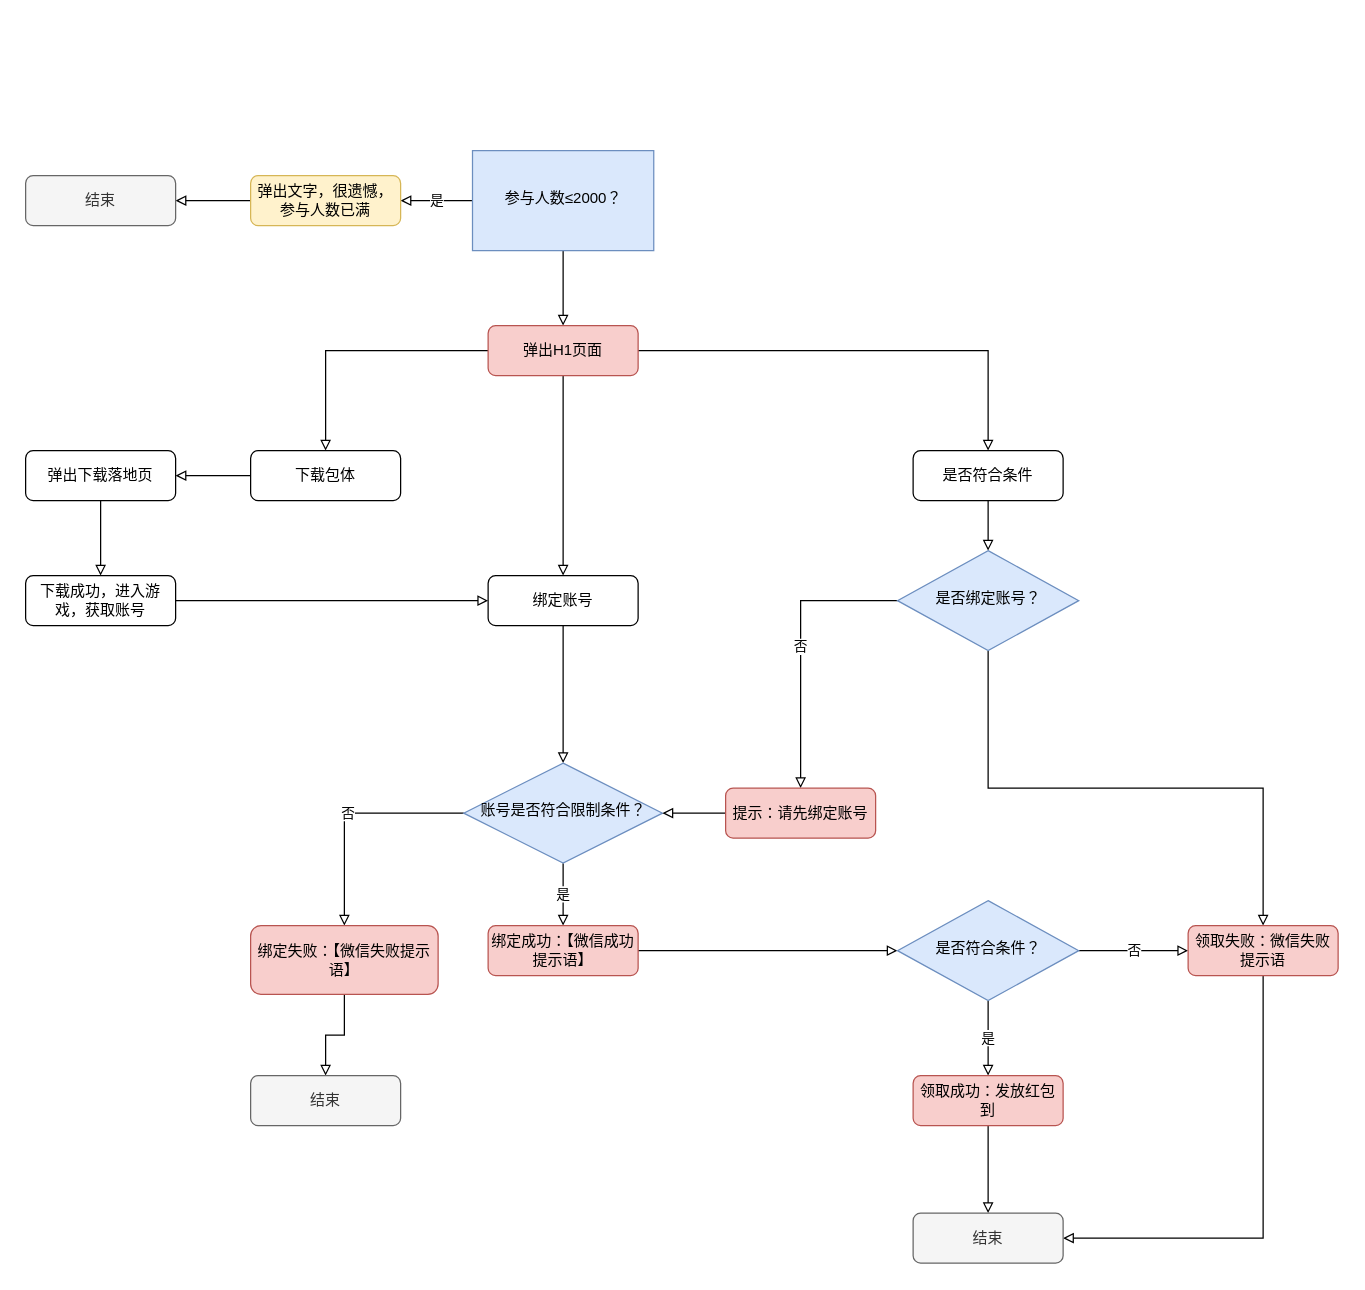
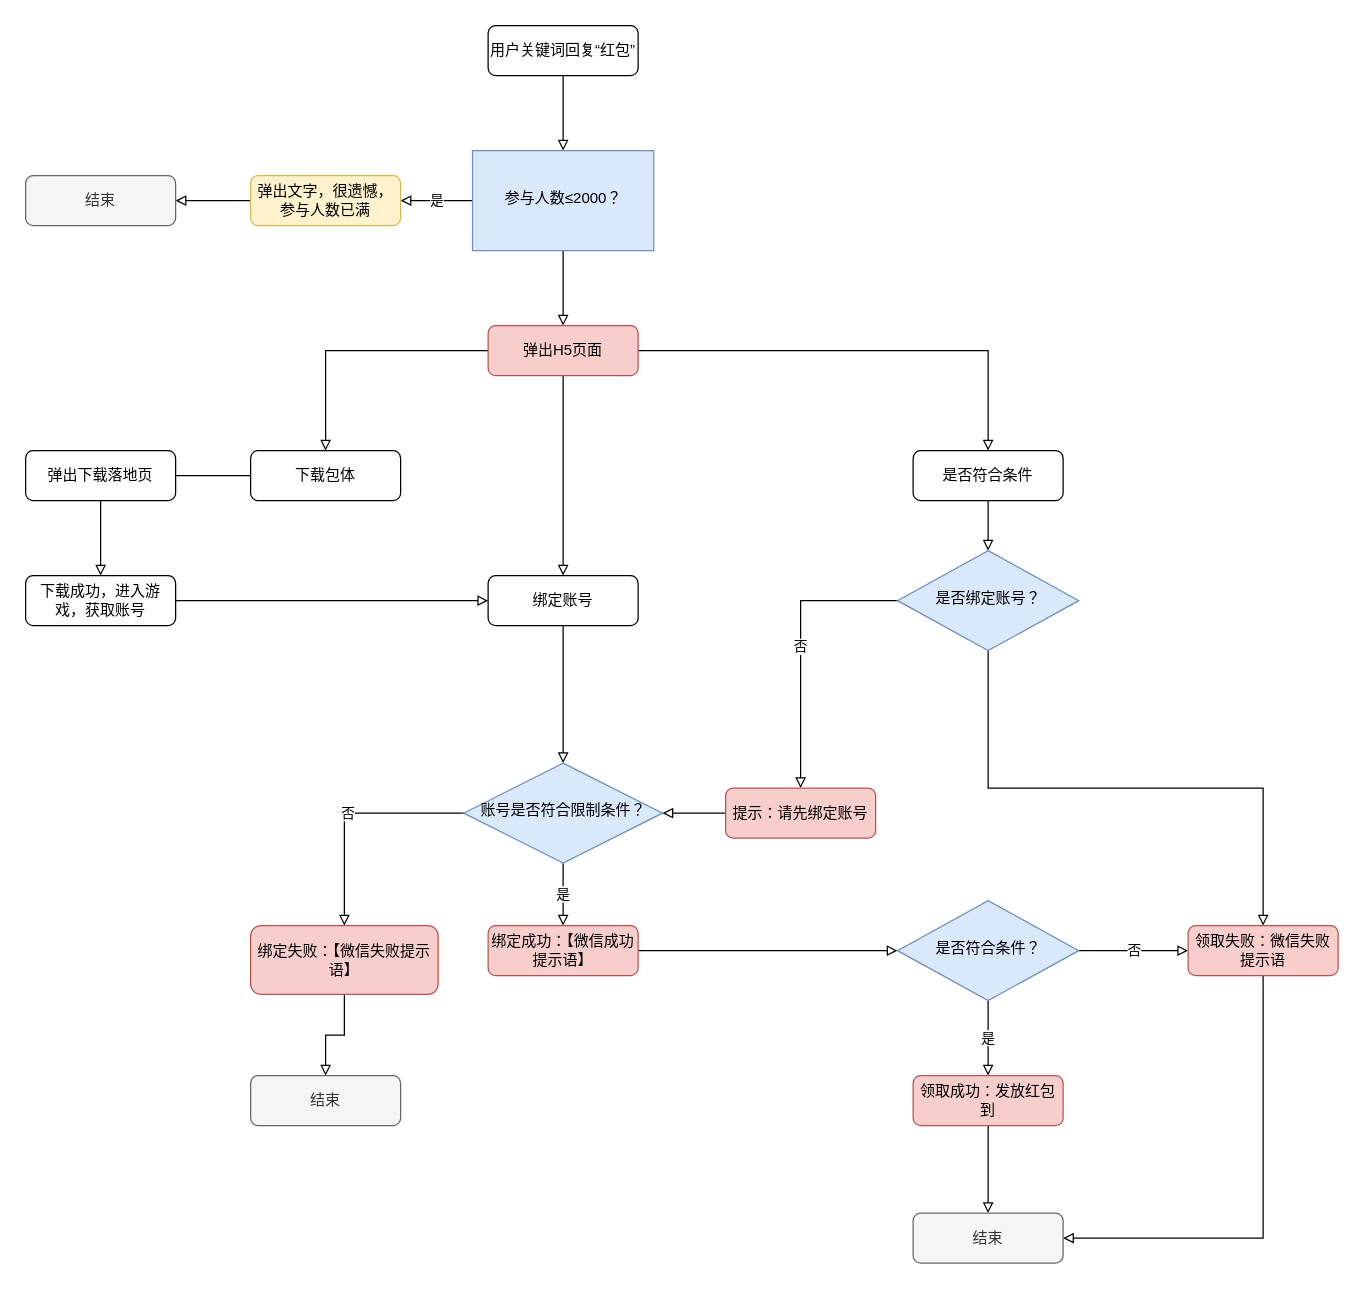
none -> (563, 51)
none -> (563, 108)
(563, 351) -> (563, 351)
(187, 476) -> (182, 476)
